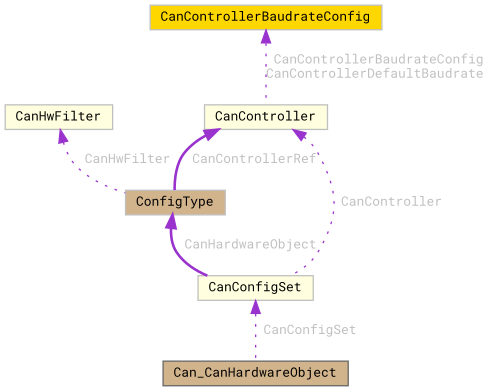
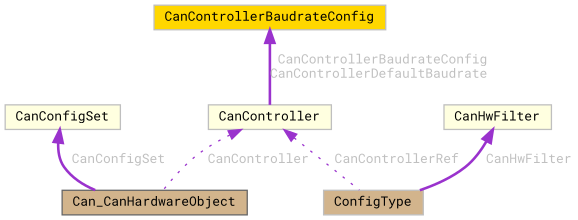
(266, 74) -> (270, 74)
(181, 158) -> (327, 164)
(87, 175) -> (458, 172)
(334, 210) -> (193, 158)
(181, 258) -> none
(256, 337) -> (68, 172)
